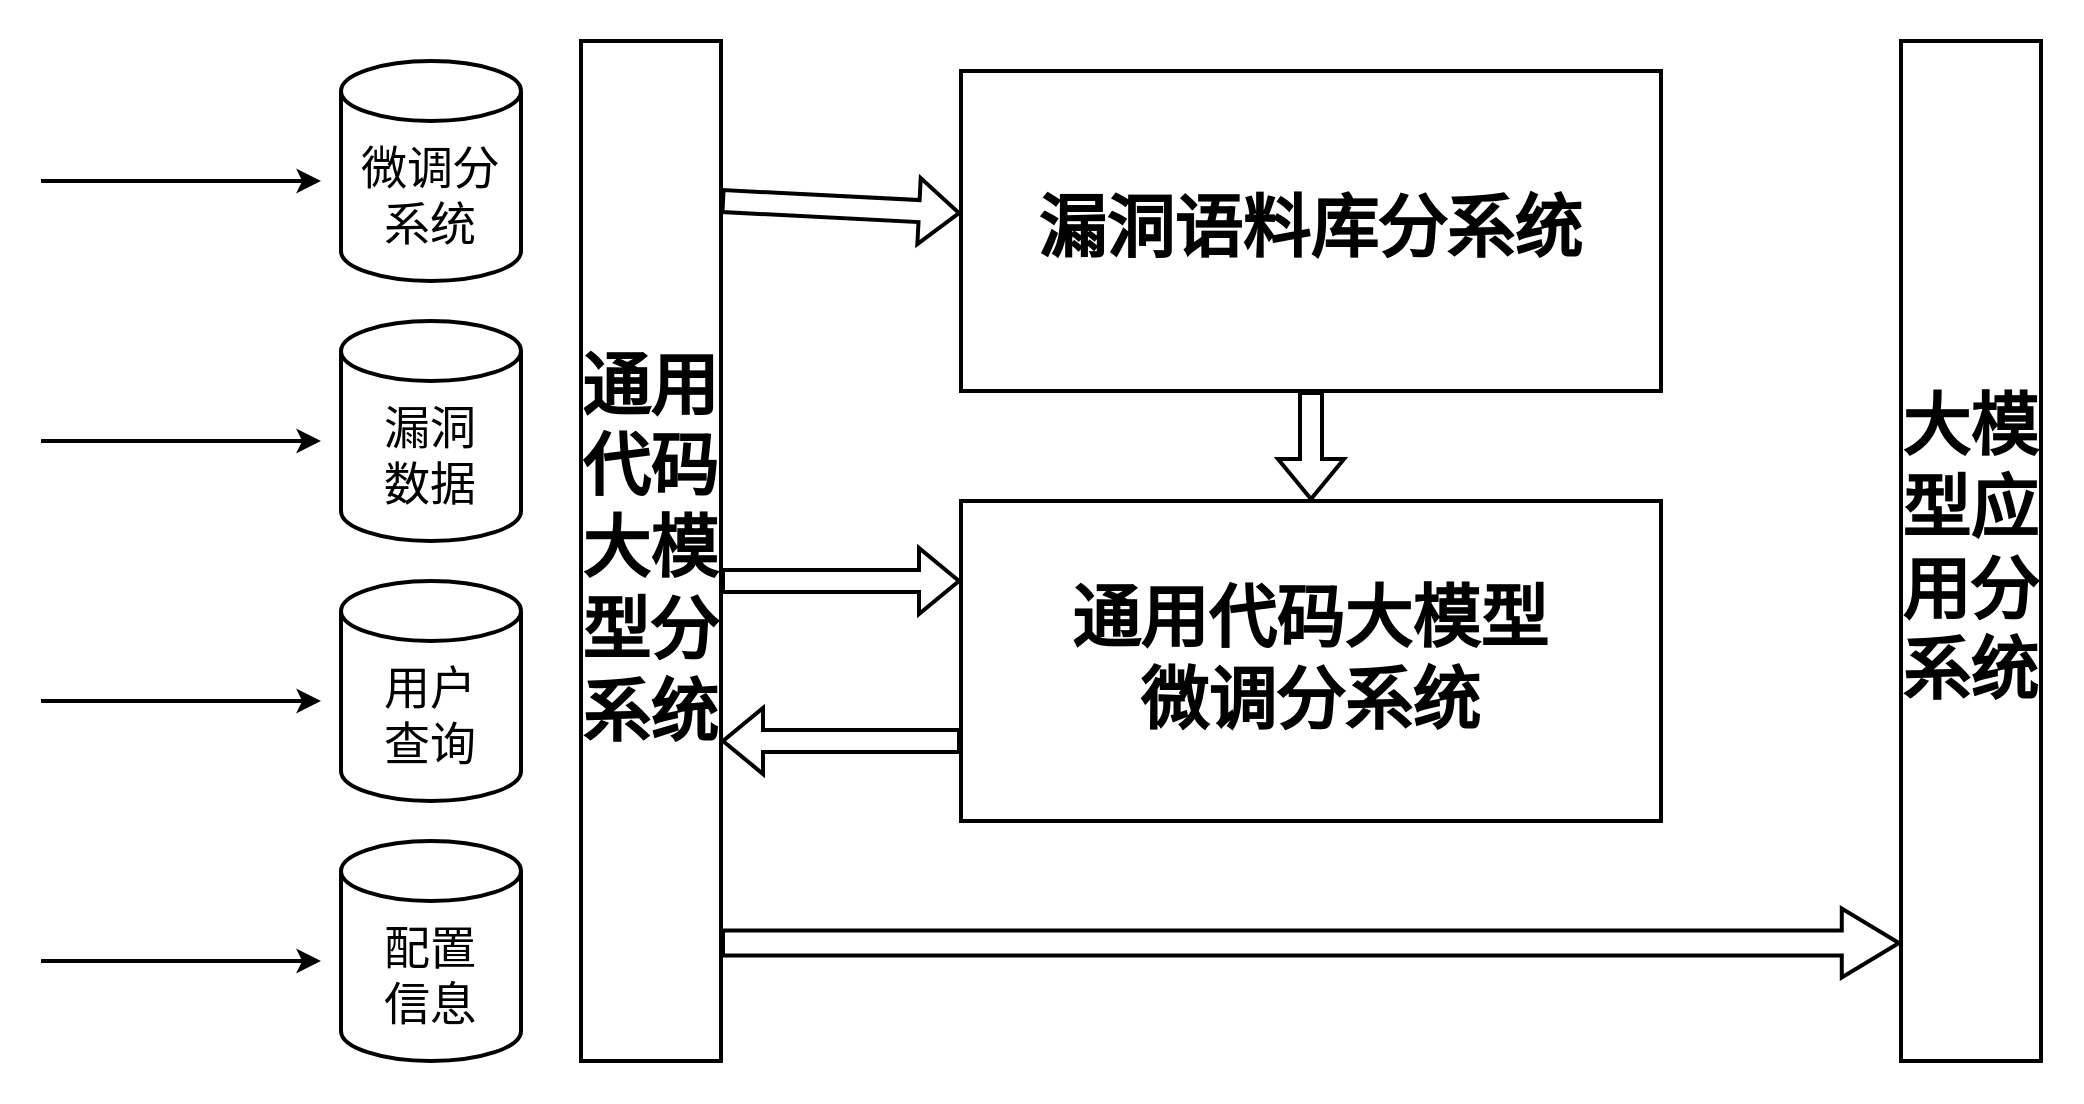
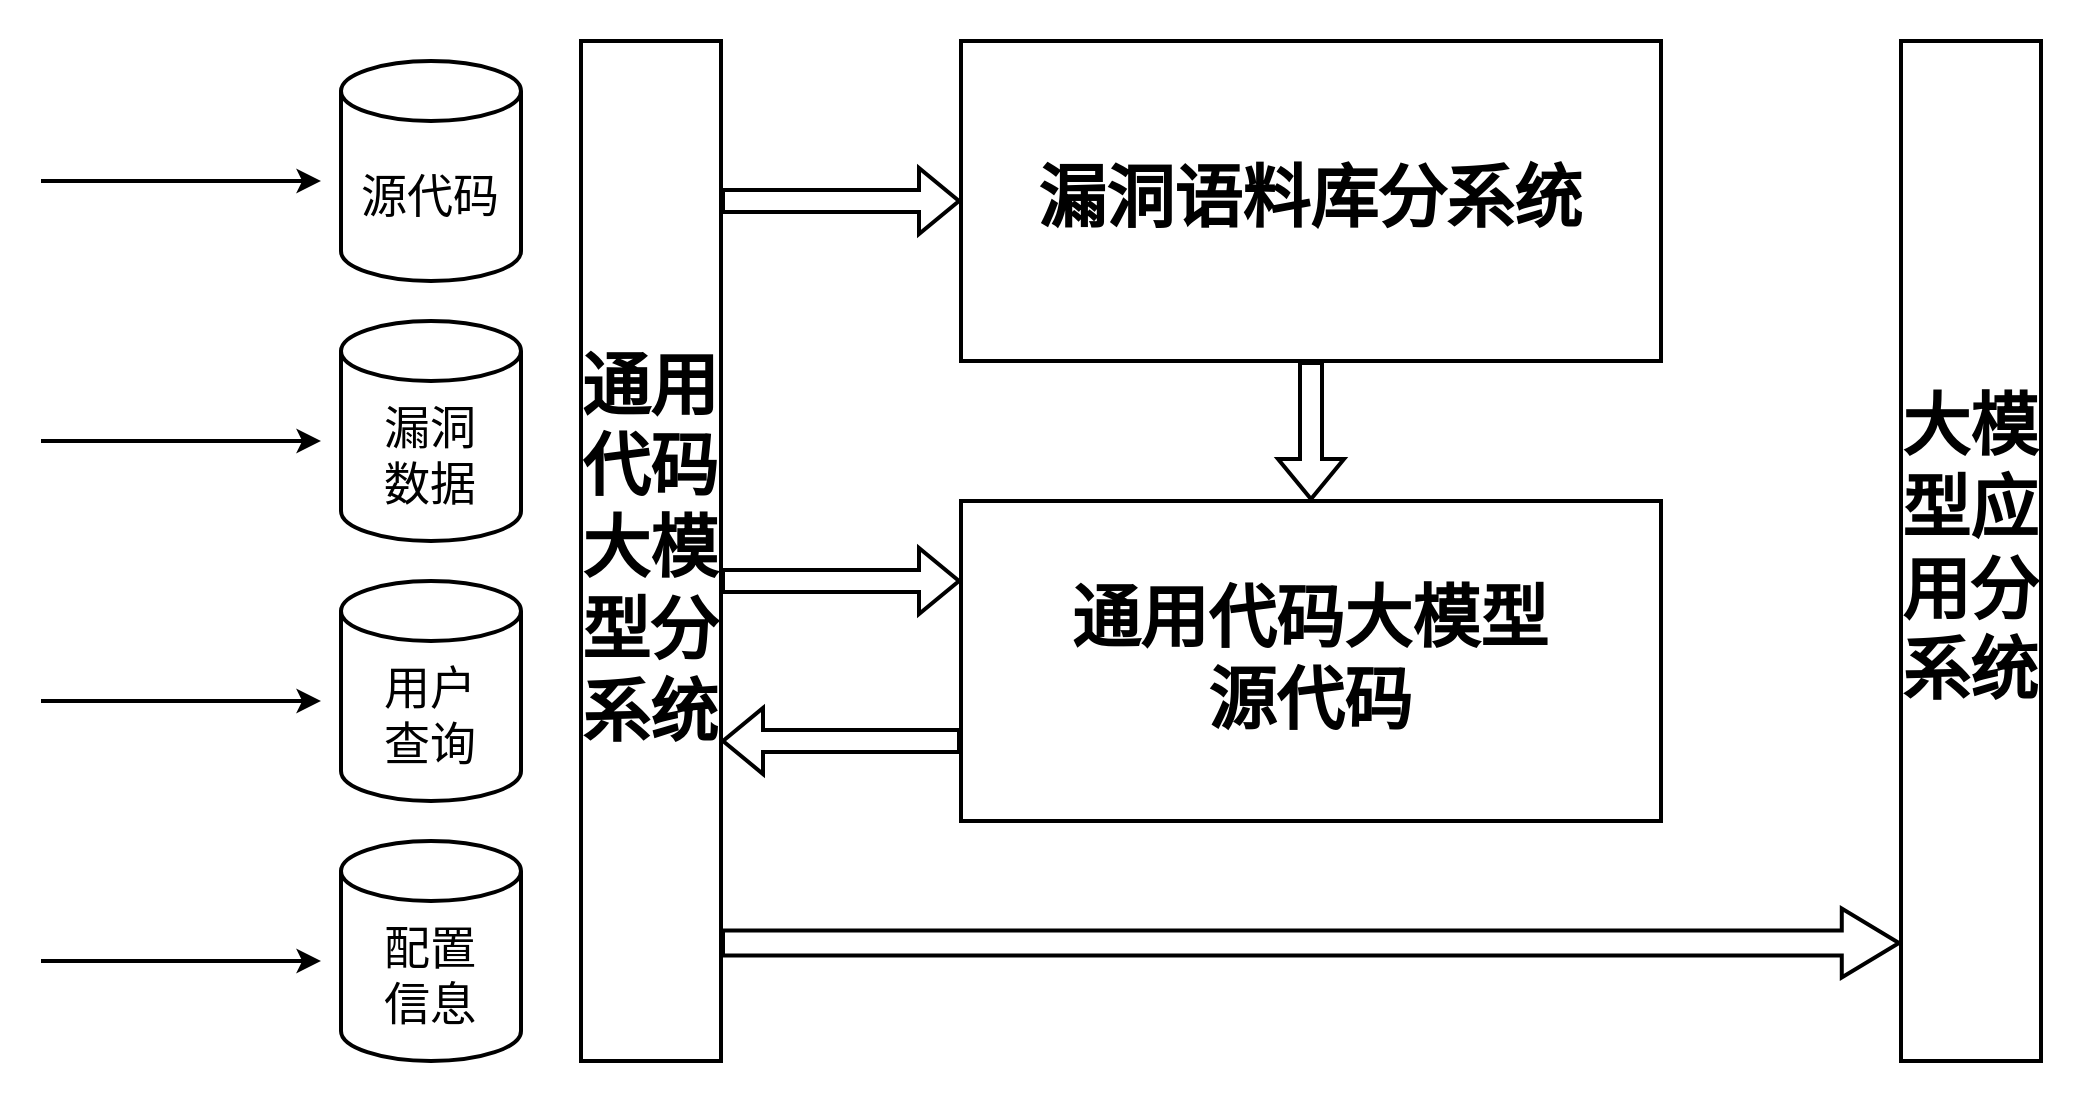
(431, 197) -> (431, 197)
(1311, 231) -> (1311, 201)
(1311, 661) -> (1311, 661)
